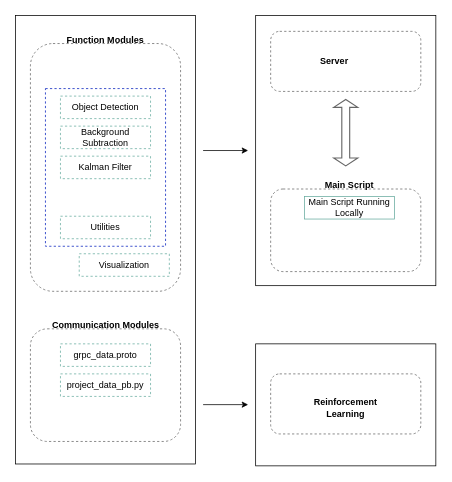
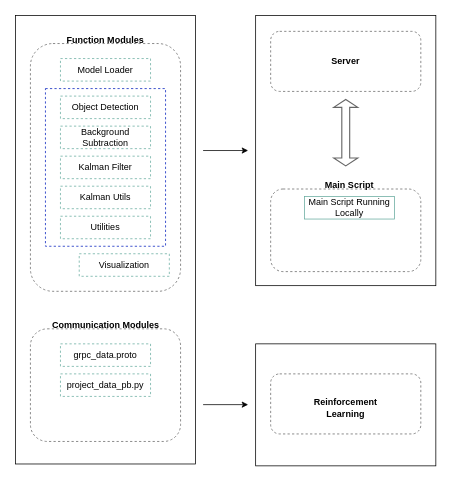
(334, 61) -> (345, 61)
none -> (105, 70)
none -> (105, 197)
